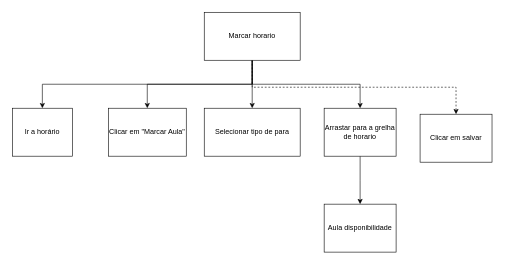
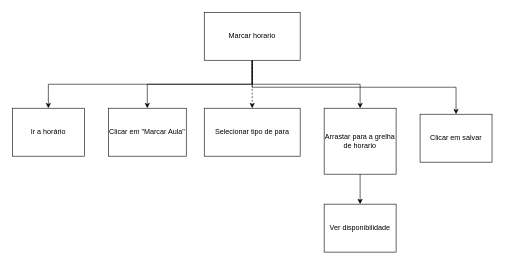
(366, 87) -> (366, 87)
(252, 96) -> (252, 96)
(42, 132) -> (48, 132)
(360, 132) -> (360, 141)
(360, 228) -> (360, 228)
